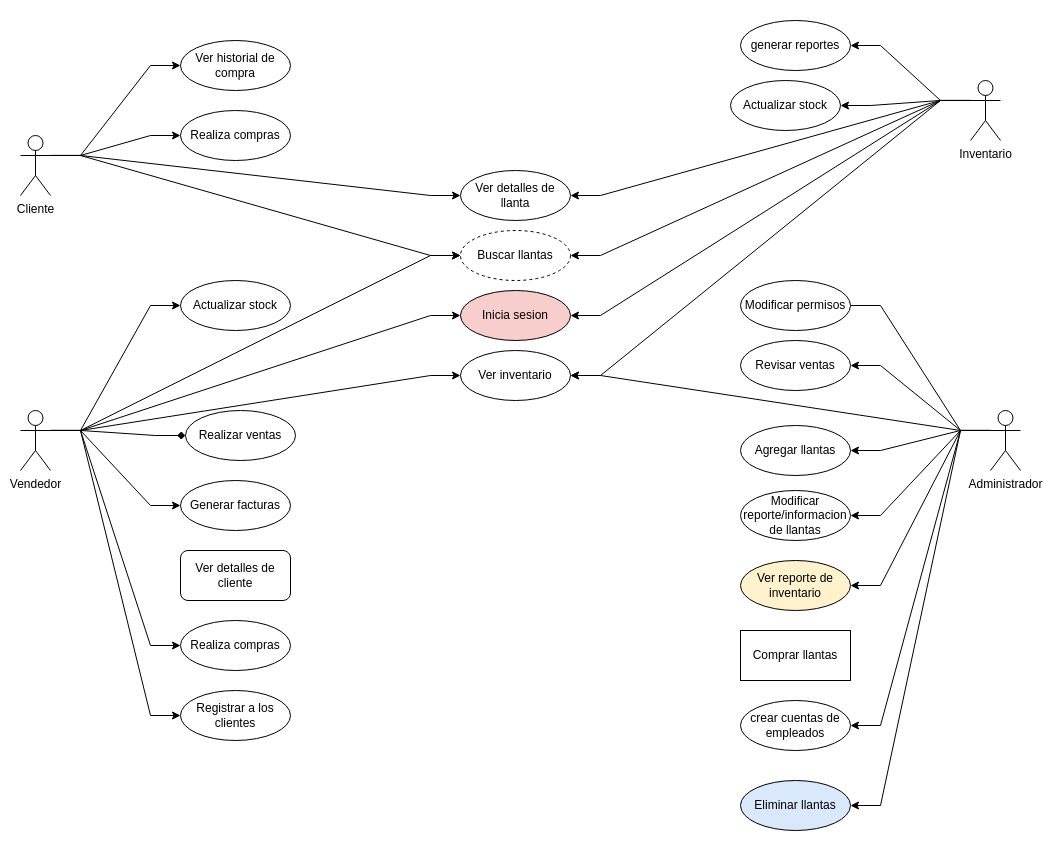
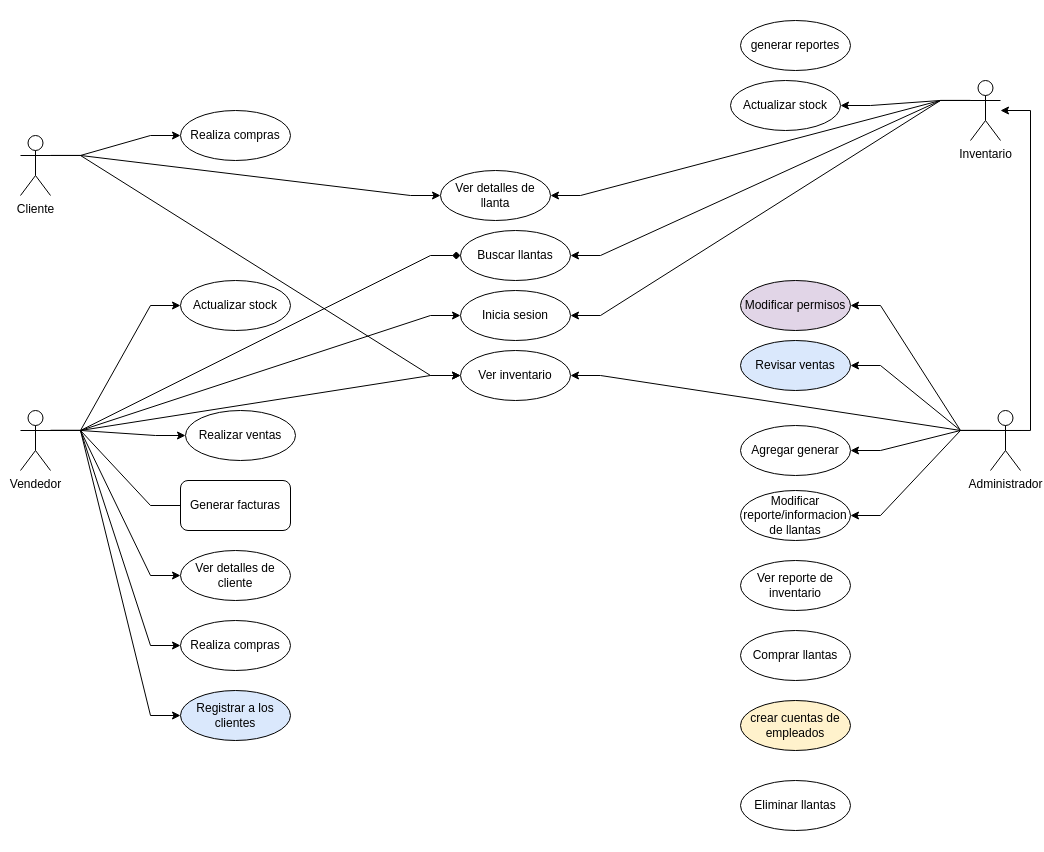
(901, 65) -> none
(236, 66) -> none
(123, 100) -> none
(516, 196) -> (496, 196)
(256, 205) -> (255, 265)
(769, 239) -> none
(429, 256) -> (429, 256)
(516, 256) -> (516, 256)
(796, 306) -> (796, 306)
(857, 306) -> (859, 306)
(516, 316) -> (516, 316)
(796, 366) -> (796, 366)
(176, 436) -> (177, 436)
(796, 451) -> (796, 451)
(172, 506) -> (175, 506)
(236, 506) -> (236, 506)
none -> (122, 516)
(913, 522) -> (1031, 264)
(236, 576) -> (236, 576)
(796, 586) -> (796, 586)
(914, 604) -> none
(917, 635) -> none
(796, 656) -> (796, 656)
(236, 716) -> (236, 716)
(796, 726) -> (796, 726)
(796, 806) -> (796, 806)
